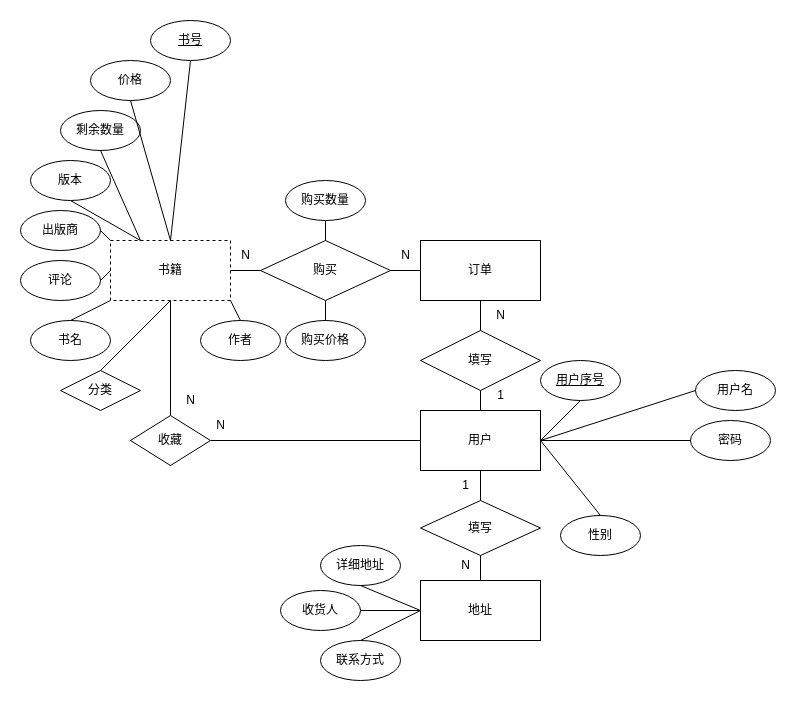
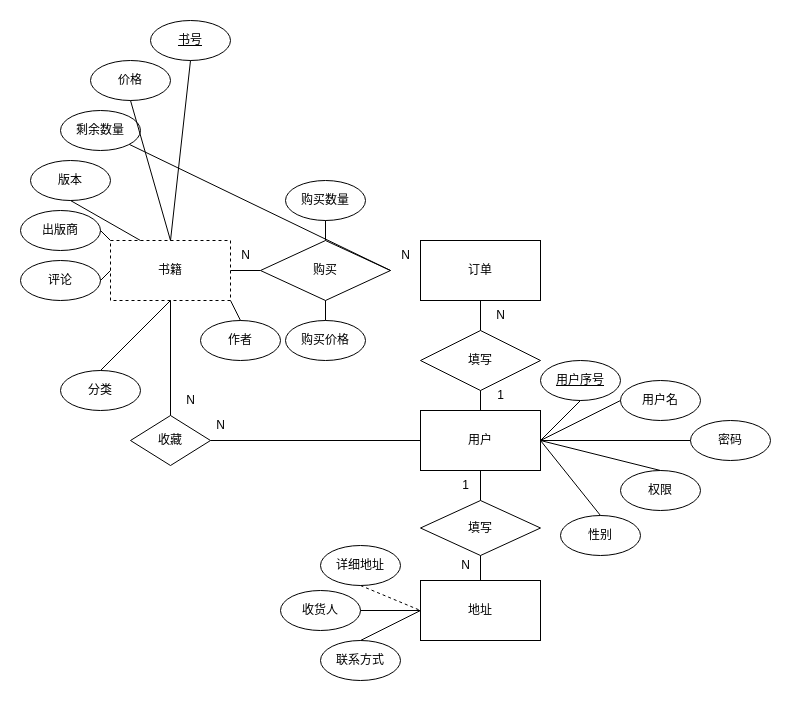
(120, 195) -> none
(406, 271) -> (251, 203)
(91, 311) -> none
(71, 341) -> none
(101, 391) -> (101, 391)
(736, 391) -> (661, 401)
none -> (603, 456)
none -> (661, 491)
(388, 597) -> (388, 597)
